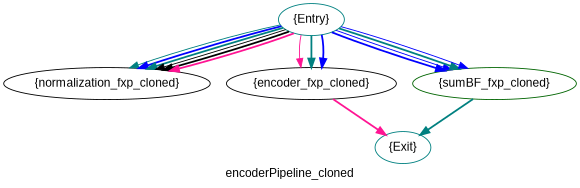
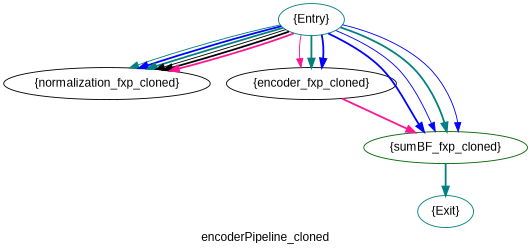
(356, 115) -> (374, 114)
